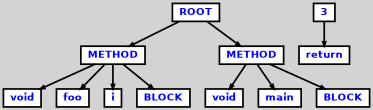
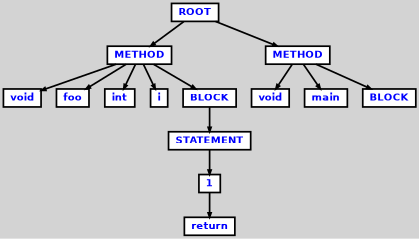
(324, 12) -> (210, 184)
none -> (120, 98)
none -> (210, 141)
